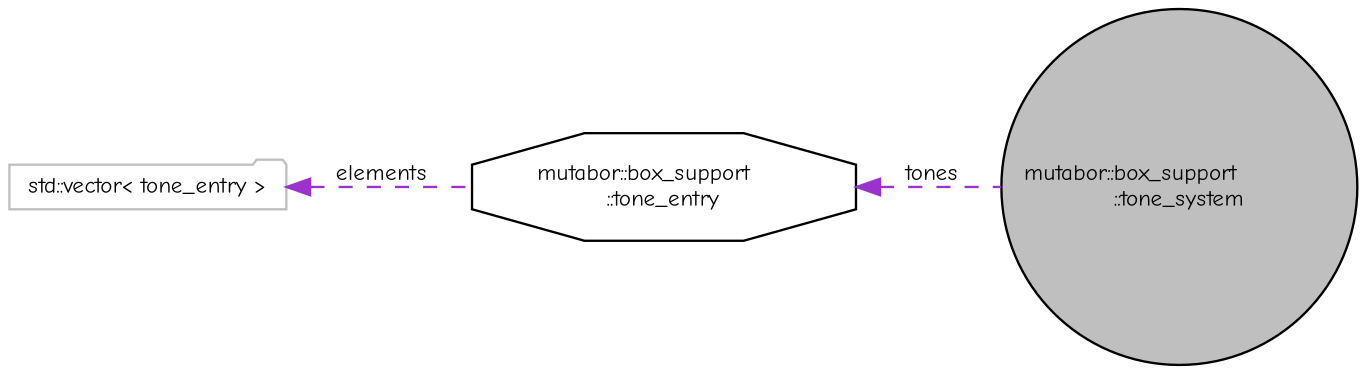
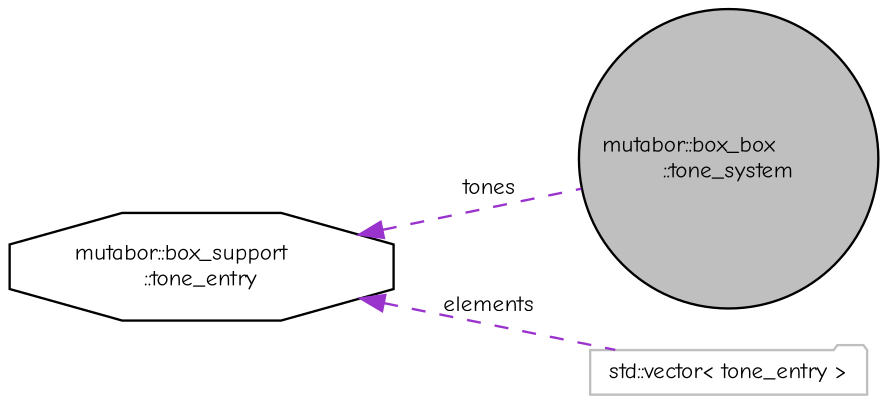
(391, 187) -> (500, 327)
(1179, 187) -> (729, 159)
